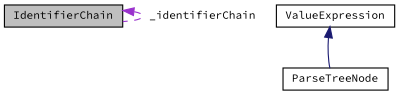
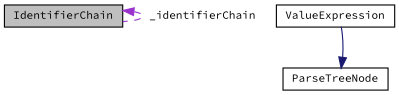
(328, 53) -> (343, 42)
